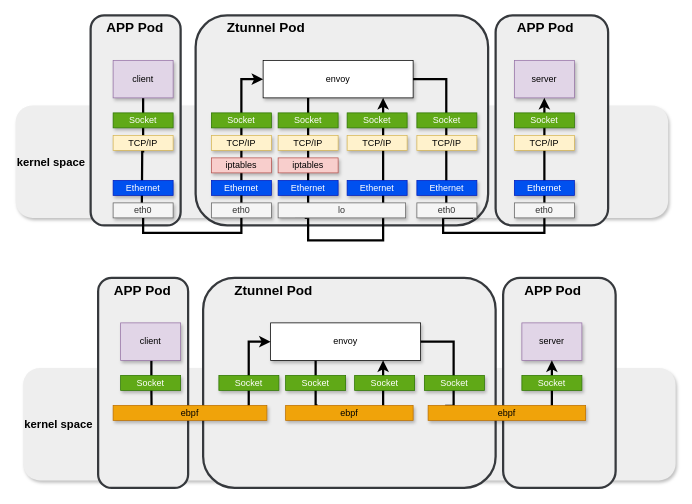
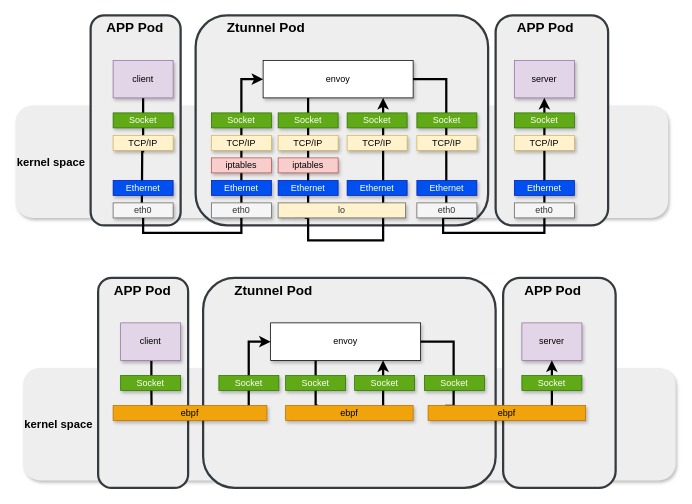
(342, 210) -> (342, 210)
